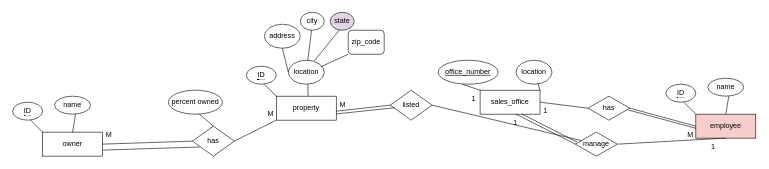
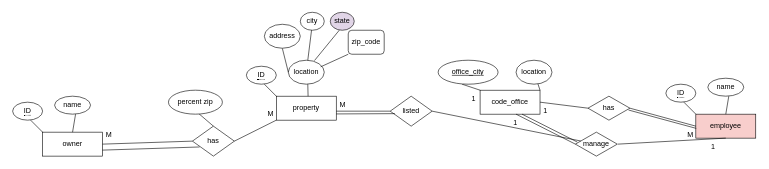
(468, 72) -> (468, 72)
(195, 102) -> (195, 102)
(510, 102) -> (510, 102)
(411, 105) -> (411, 111)
